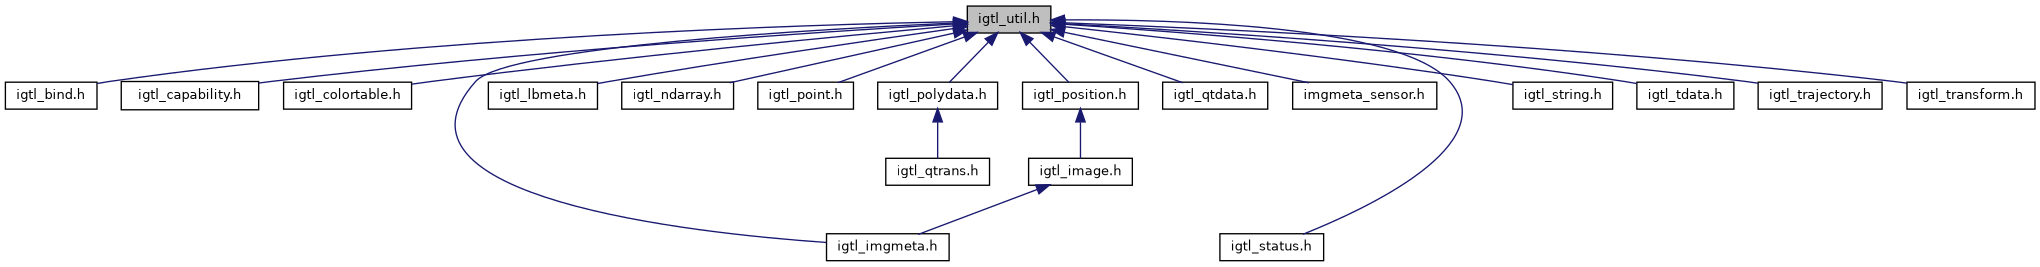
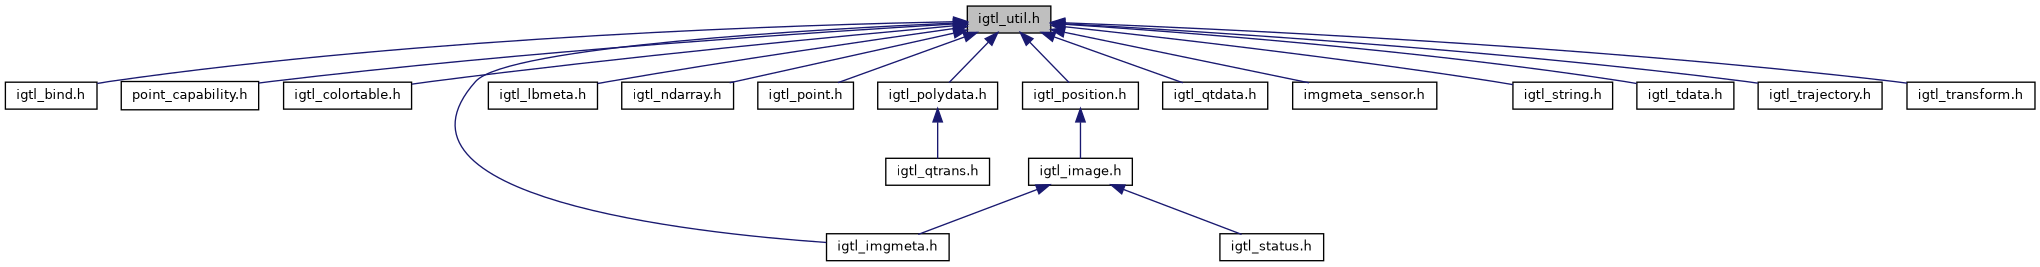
(1451, 84) -> (1183, 212)
(190, 96) -> (190, 96)
